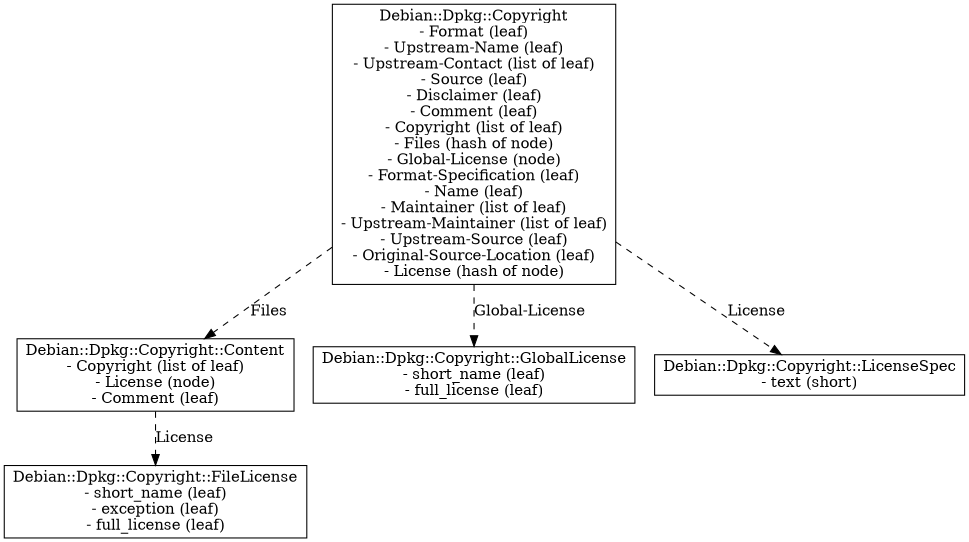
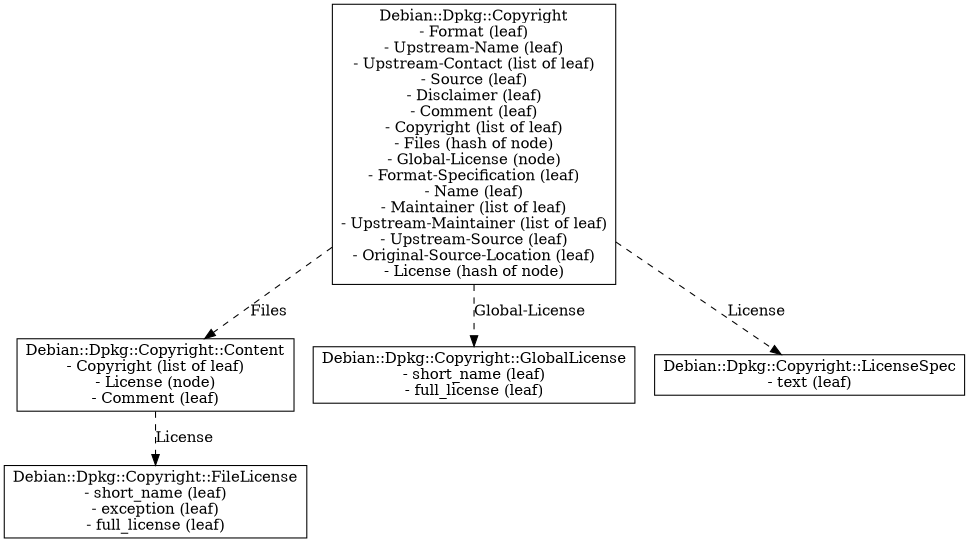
(810, 375) -> (810, 375)
